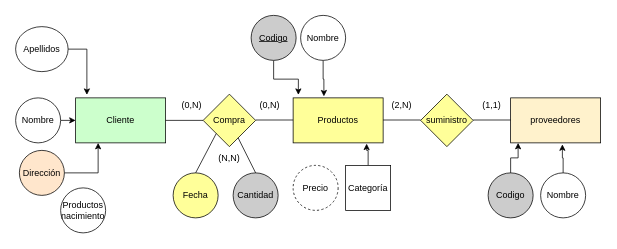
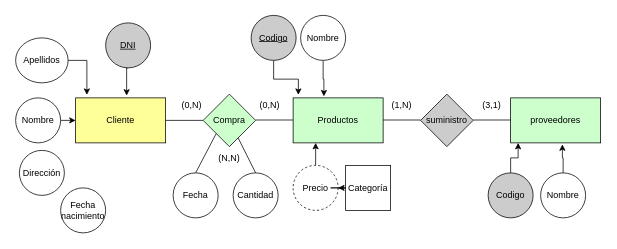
none -> (128, 45)
(42, 49) -> (42, 60)
none -> (126, 78)
(402, 105) -> (402, 105)
(492, 105) -> (492, 105)
(120, 120) -> (120, 120)
(229, 120) -> (229, 120)
(338, 120) -> (338, 120)
(447, 120) -> (447, 120)
(555, 120) -> (555, 120)
(368, 150) -> (330, 188)
none -> (315, 157)
(42, 173) -> (42, 173)
(98, 173) -> none
(195, 195) -> (195, 195)
(255, 195) -> (255, 195)
(83, 210) -> (83, 210)
